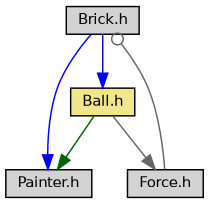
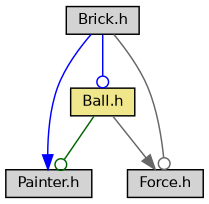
(103, 54) -> (103, 55)
(153, 103) -> (149, 91)
(80, 137) -> (79, 138)
